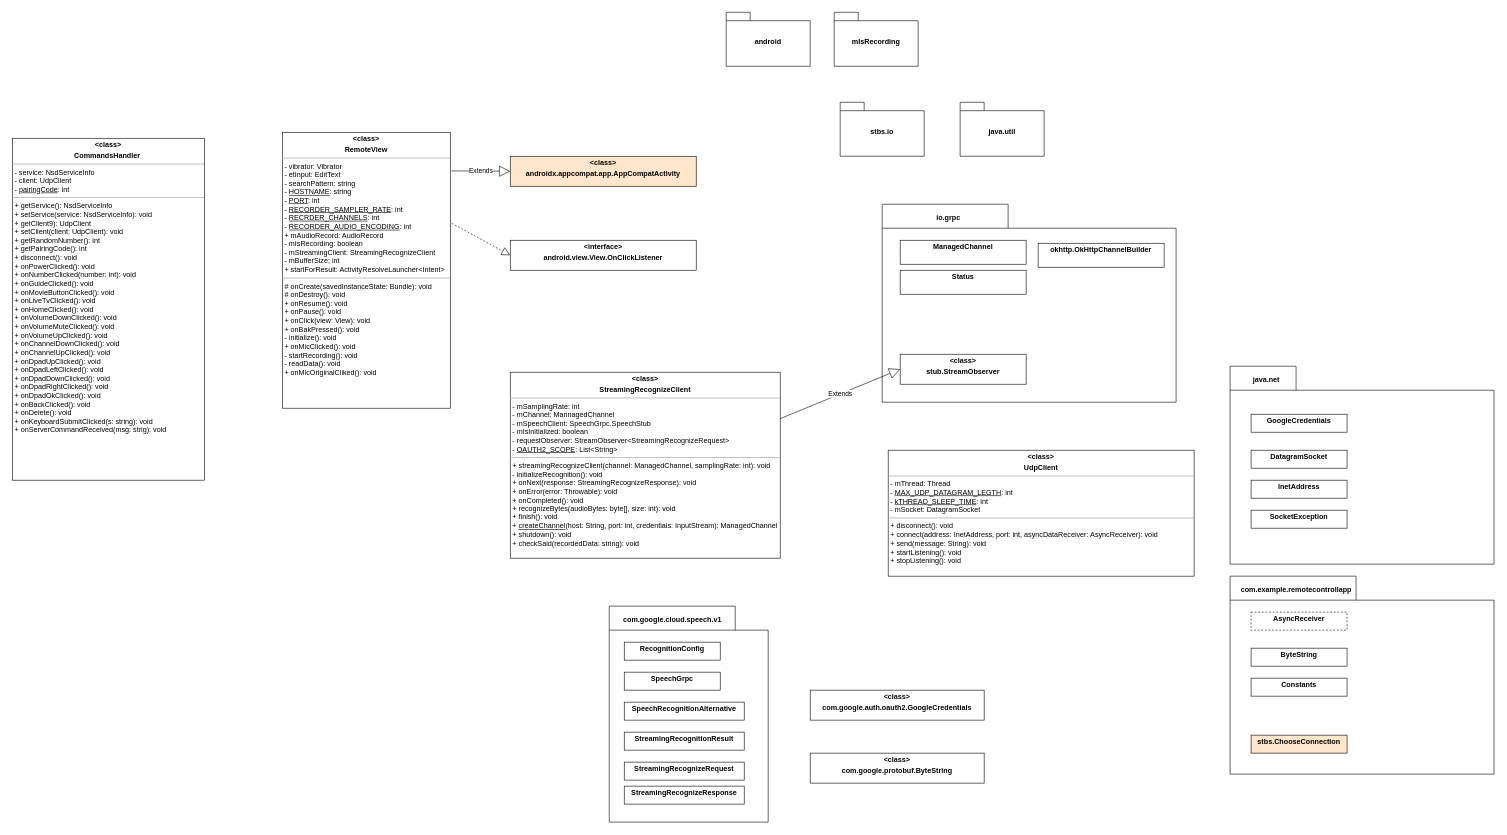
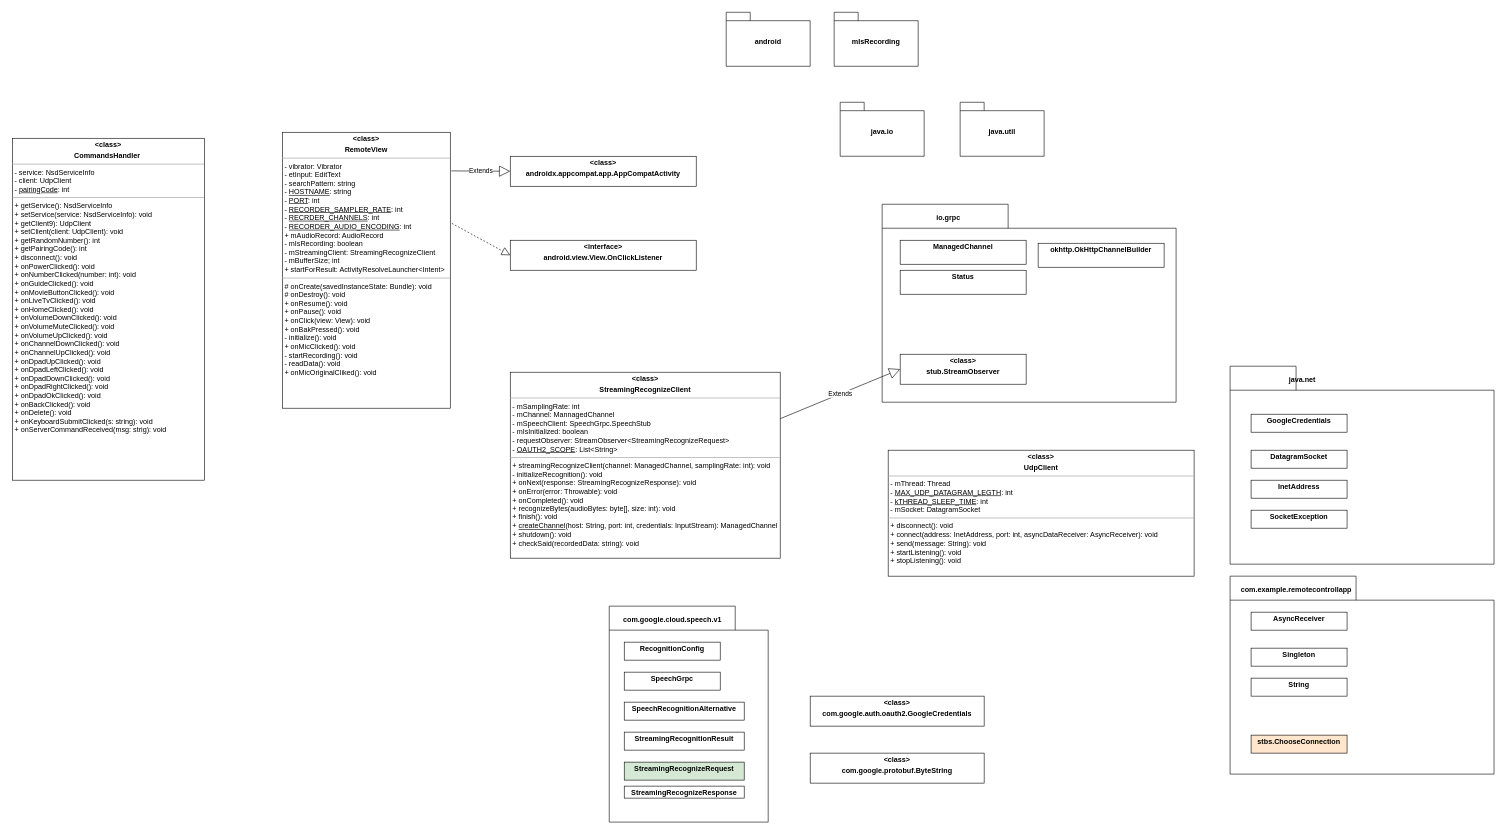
(882, 132) -> (882, 132)
(603, 171) -> (603, 171)
(1266, 380) -> (1302, 380)
(1299, 621) -> (1299, 621)
(1271, 653) -> (1268, 653)
(1269, 683) -> (1262, 683)
(897, 705) -> (897, 711)
(684, 771) -> (684, 771)
(684, 795) -> (684, 792)
